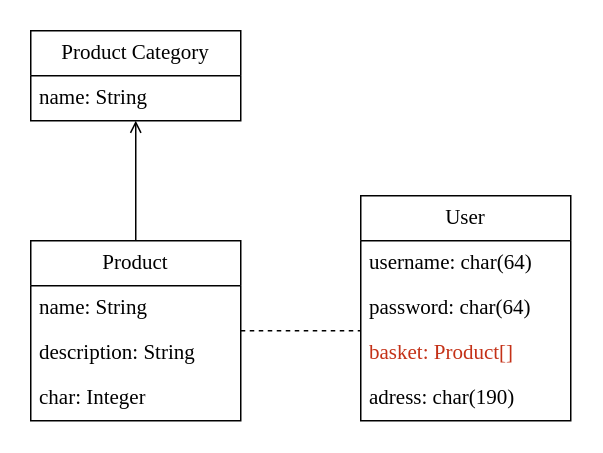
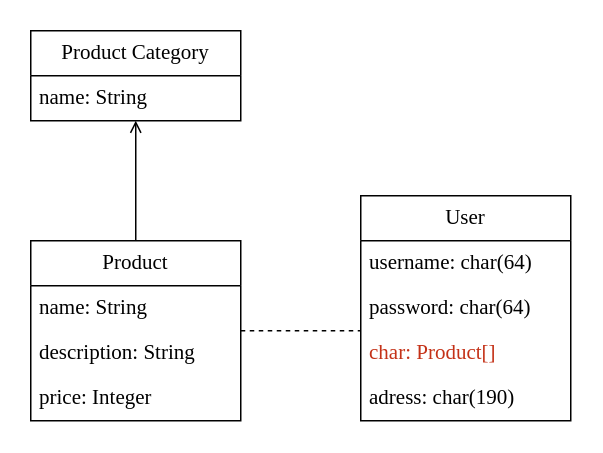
(464, 353) -> (452, 353)
(111, 398) -> (114, 398)
